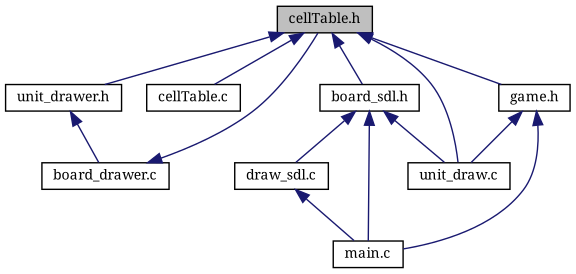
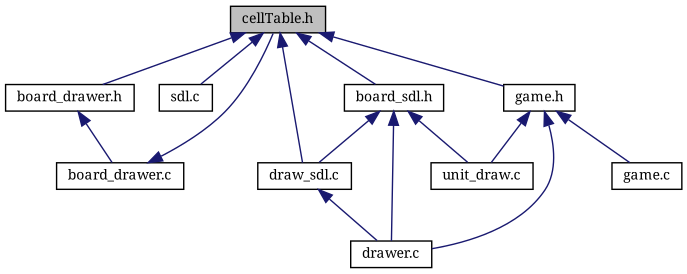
(433, 87) -> (293, 105)
(64, 98) -> (70, 98)
(194, 98) -> (186, 98)
none -> (647, 176)
(368, 254) -> (391, 254)
